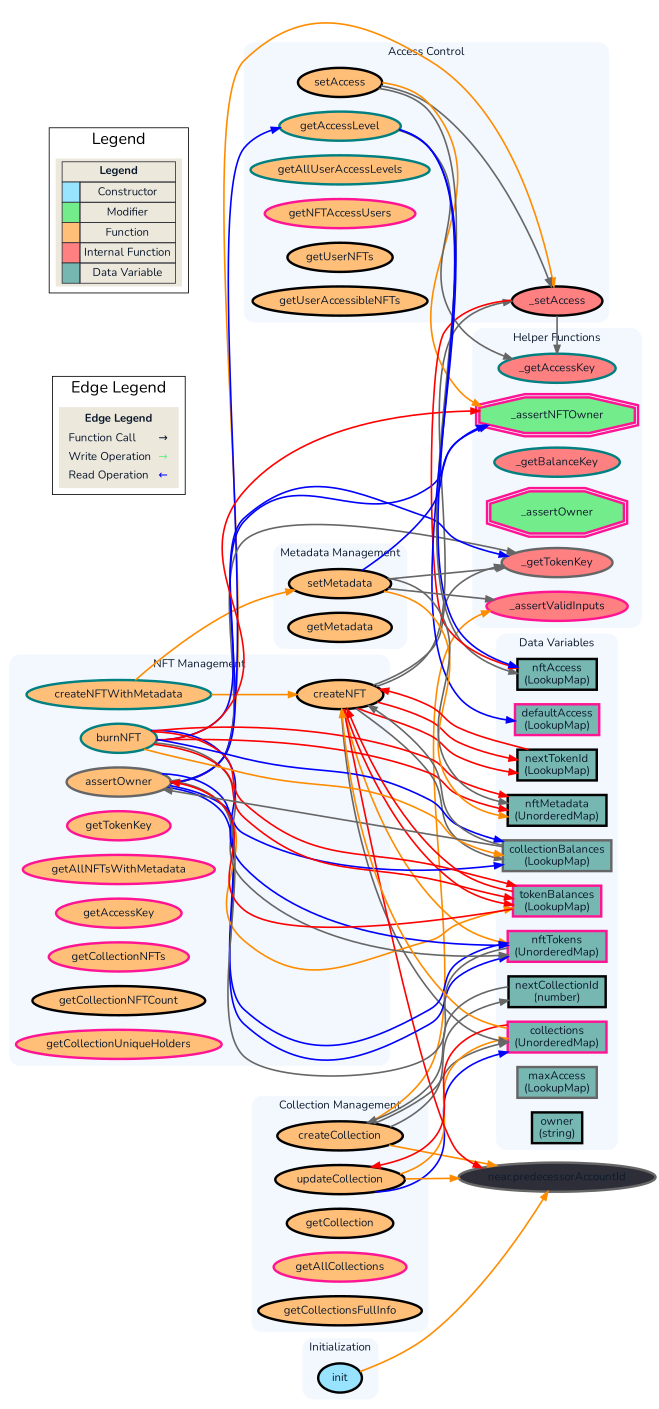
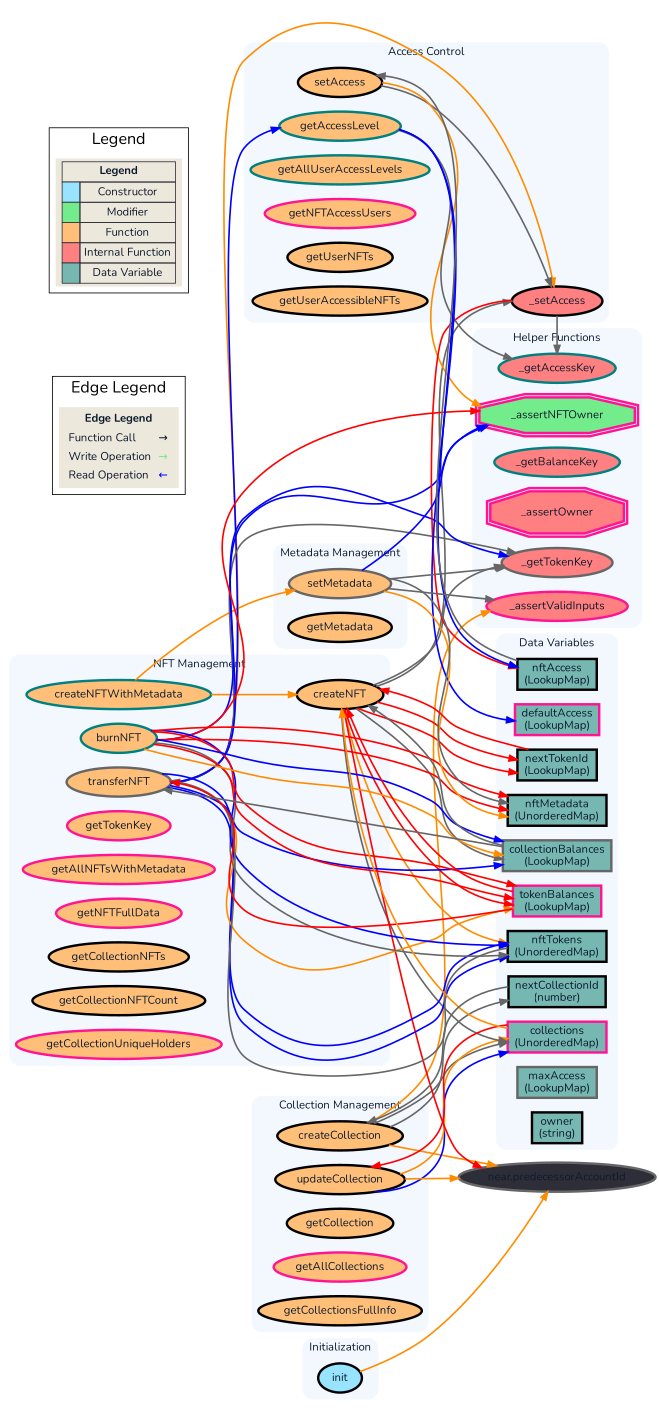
(447, 376) -> (446, 370)
(557, 512) -> (557, 512)
(340, 584) -> (340, 584)
(119, 782) -> (119, 782)
(119, 913) -> (119, 913)
(557, 946) -> (557, 946)
(119, 957) -> (119, 957)
